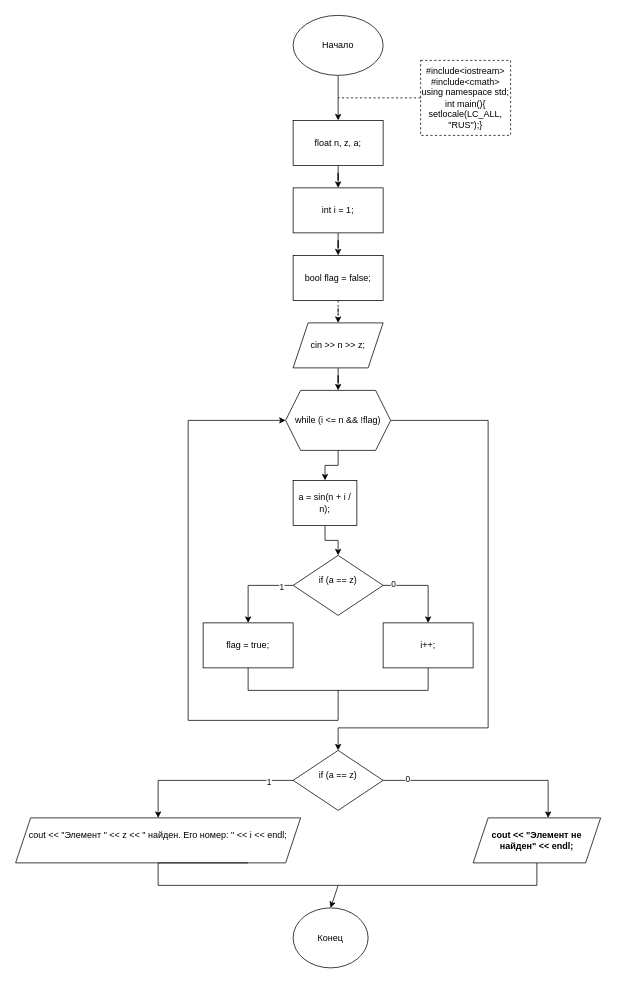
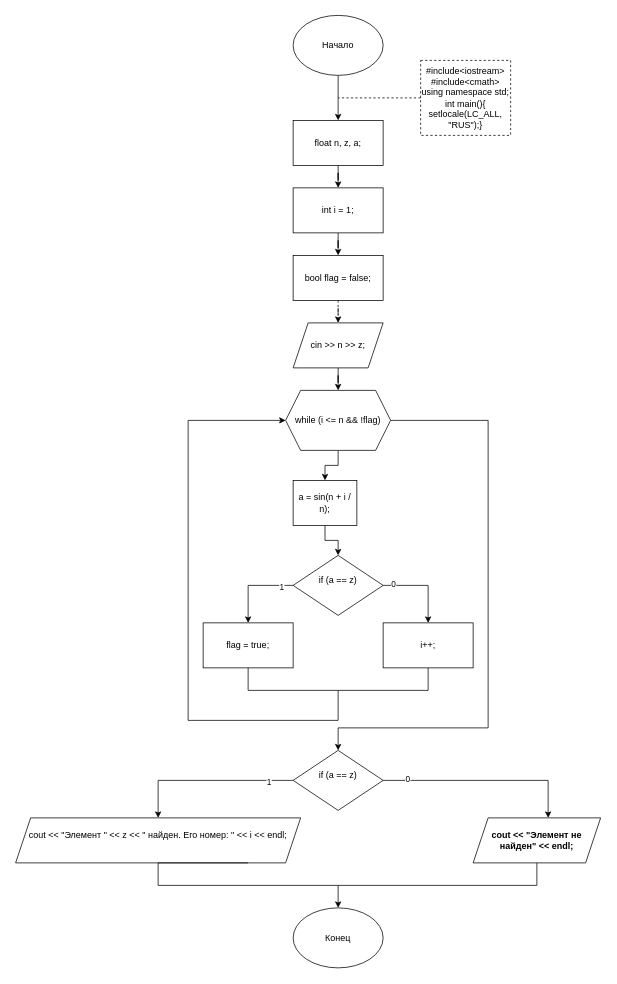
(330, 938) -> (338, 938)
